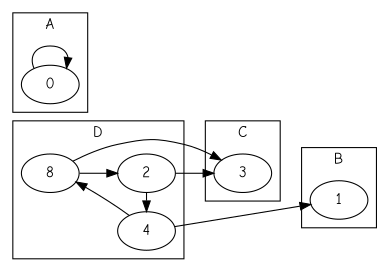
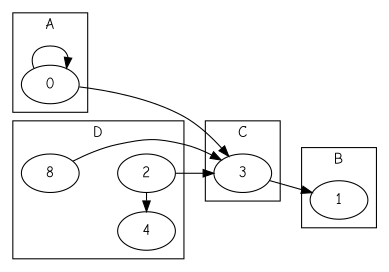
none -> (157, 104)
(93, 173) -> none
(108, 201) -> none
(237, 216) -> (287, 186)
